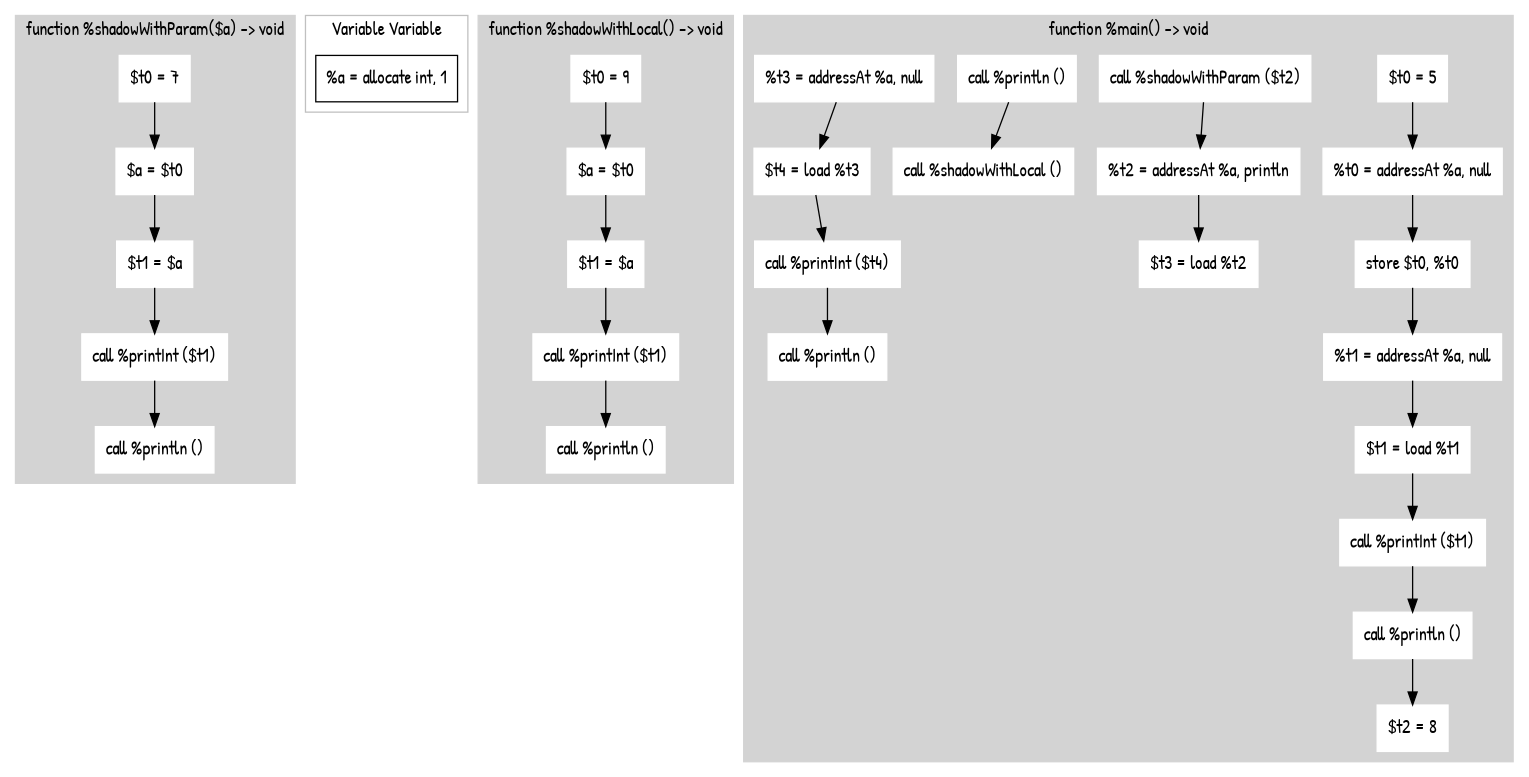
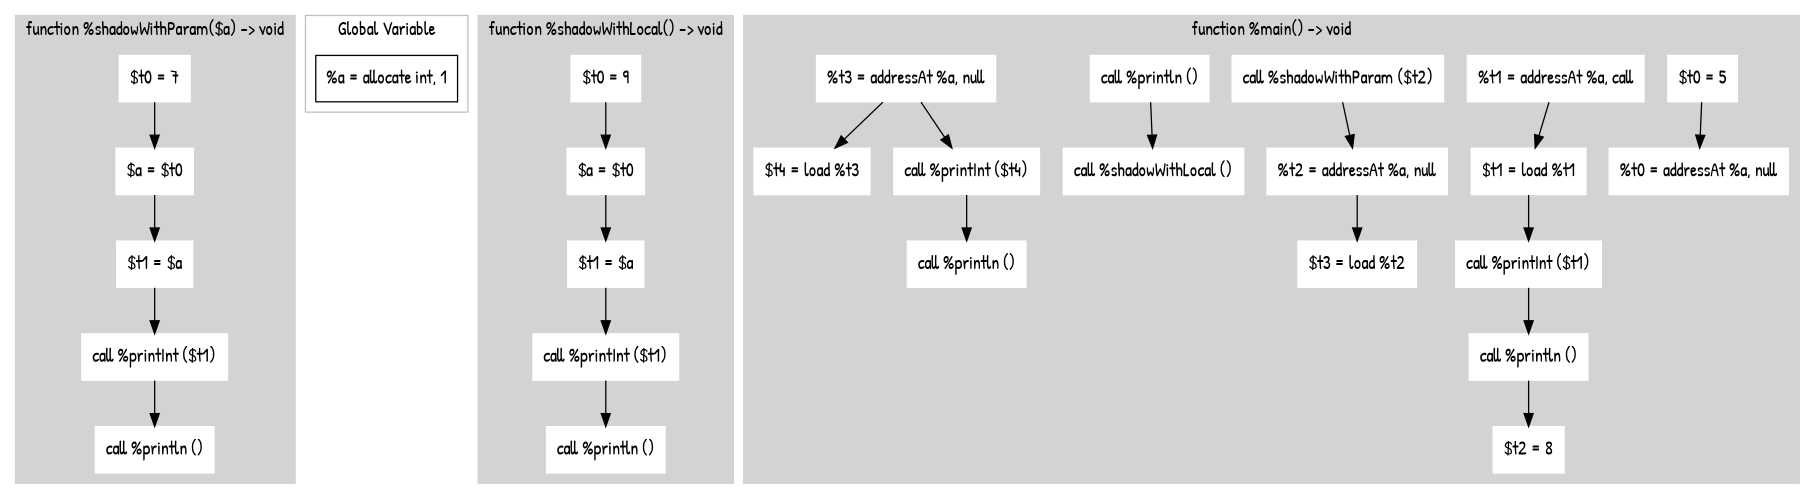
(387, 30) -> (387, 30)
(1199, 171) -> (1357, 171)
(819, 212) -> (933, 120)
(1413, 264) -> none
(1413, 357) -> (1556, 79)
